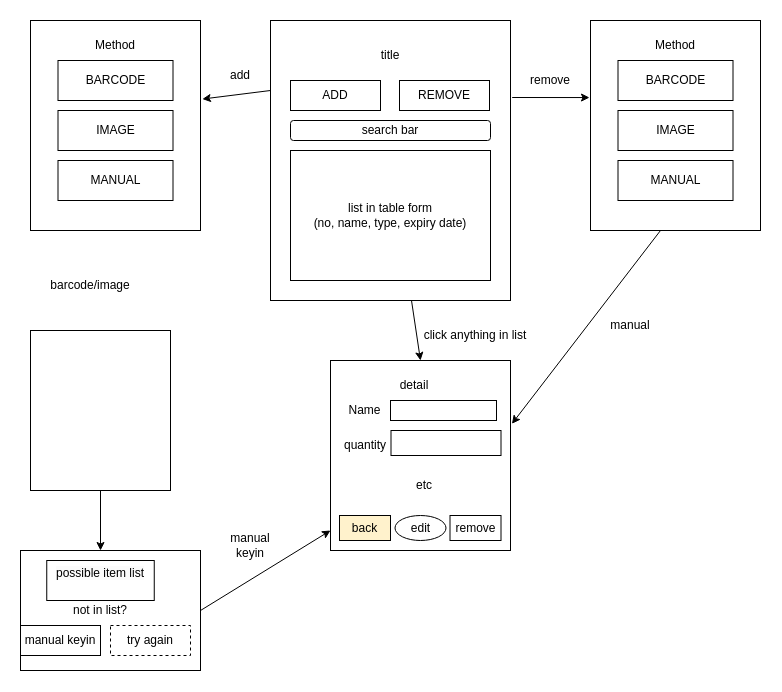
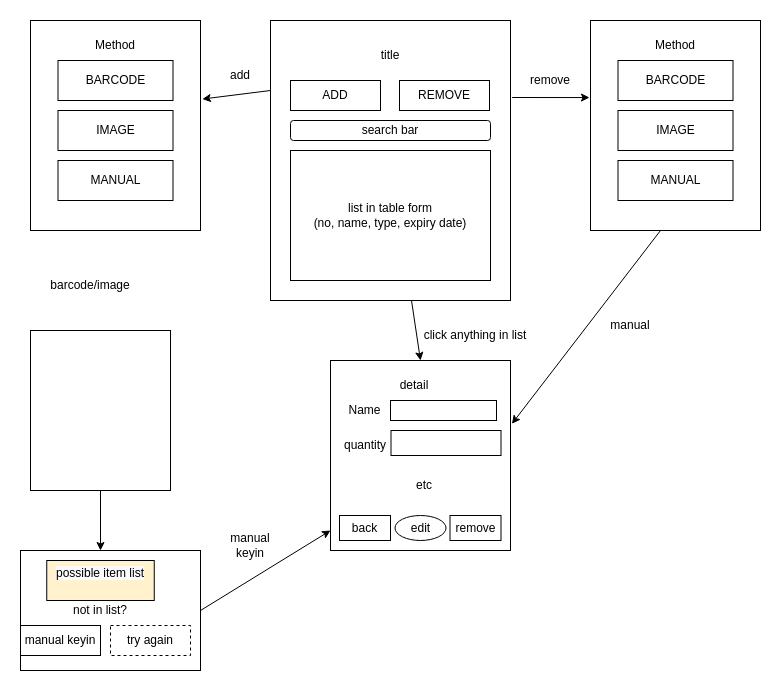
(365, 528) -> (365, 528)
(101, 581) -> (101, 581)
